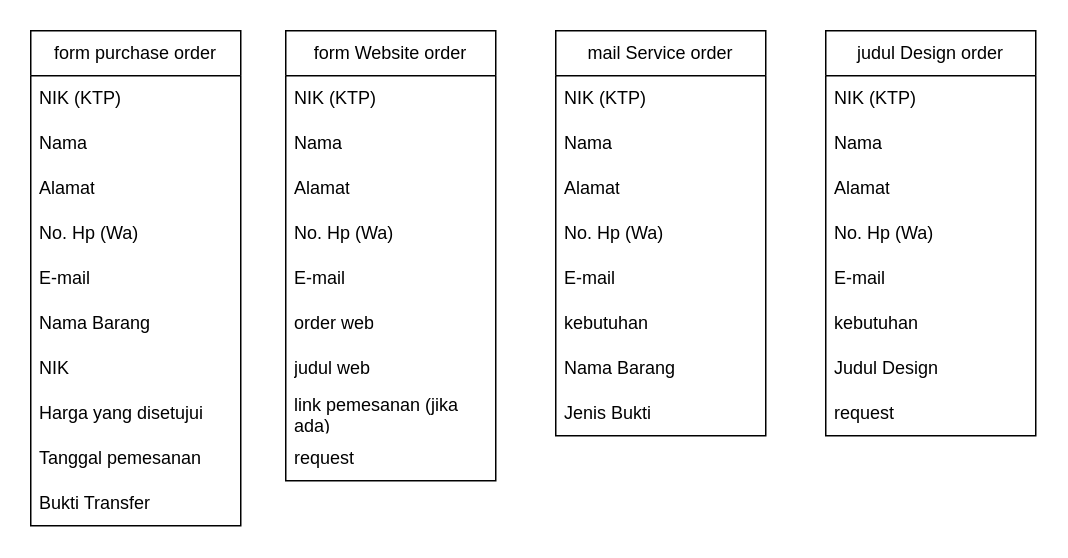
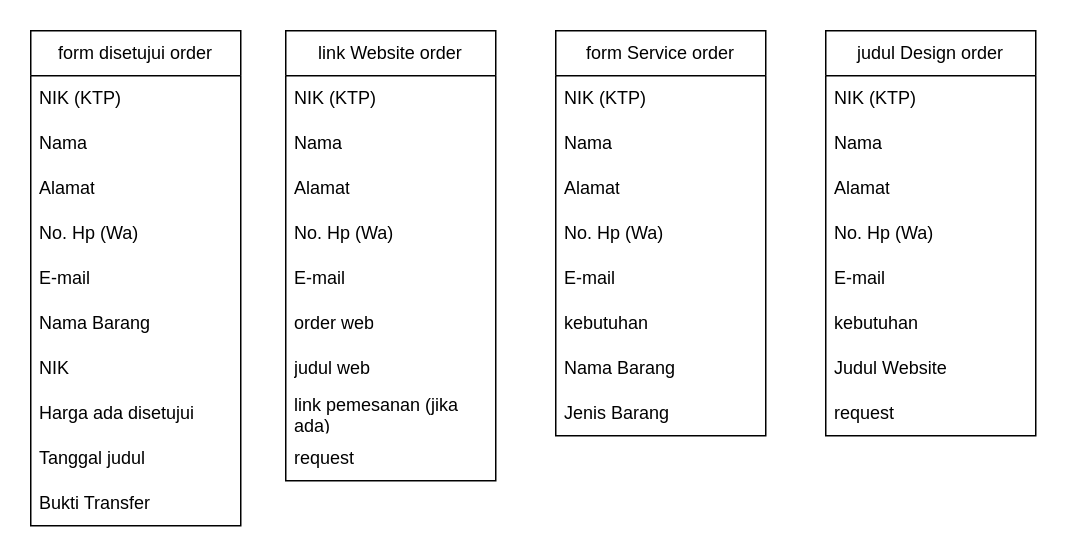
(136, 53) -> (136, 53)
(391, 53) -> (391, 53)
(661, 53) -> (661, 53)
(888, 368) -> (893, 368)
(131, 413) -> (126, 413)
(613, 413) -> (621, 413)
(121, 458) -> (98, 458)
